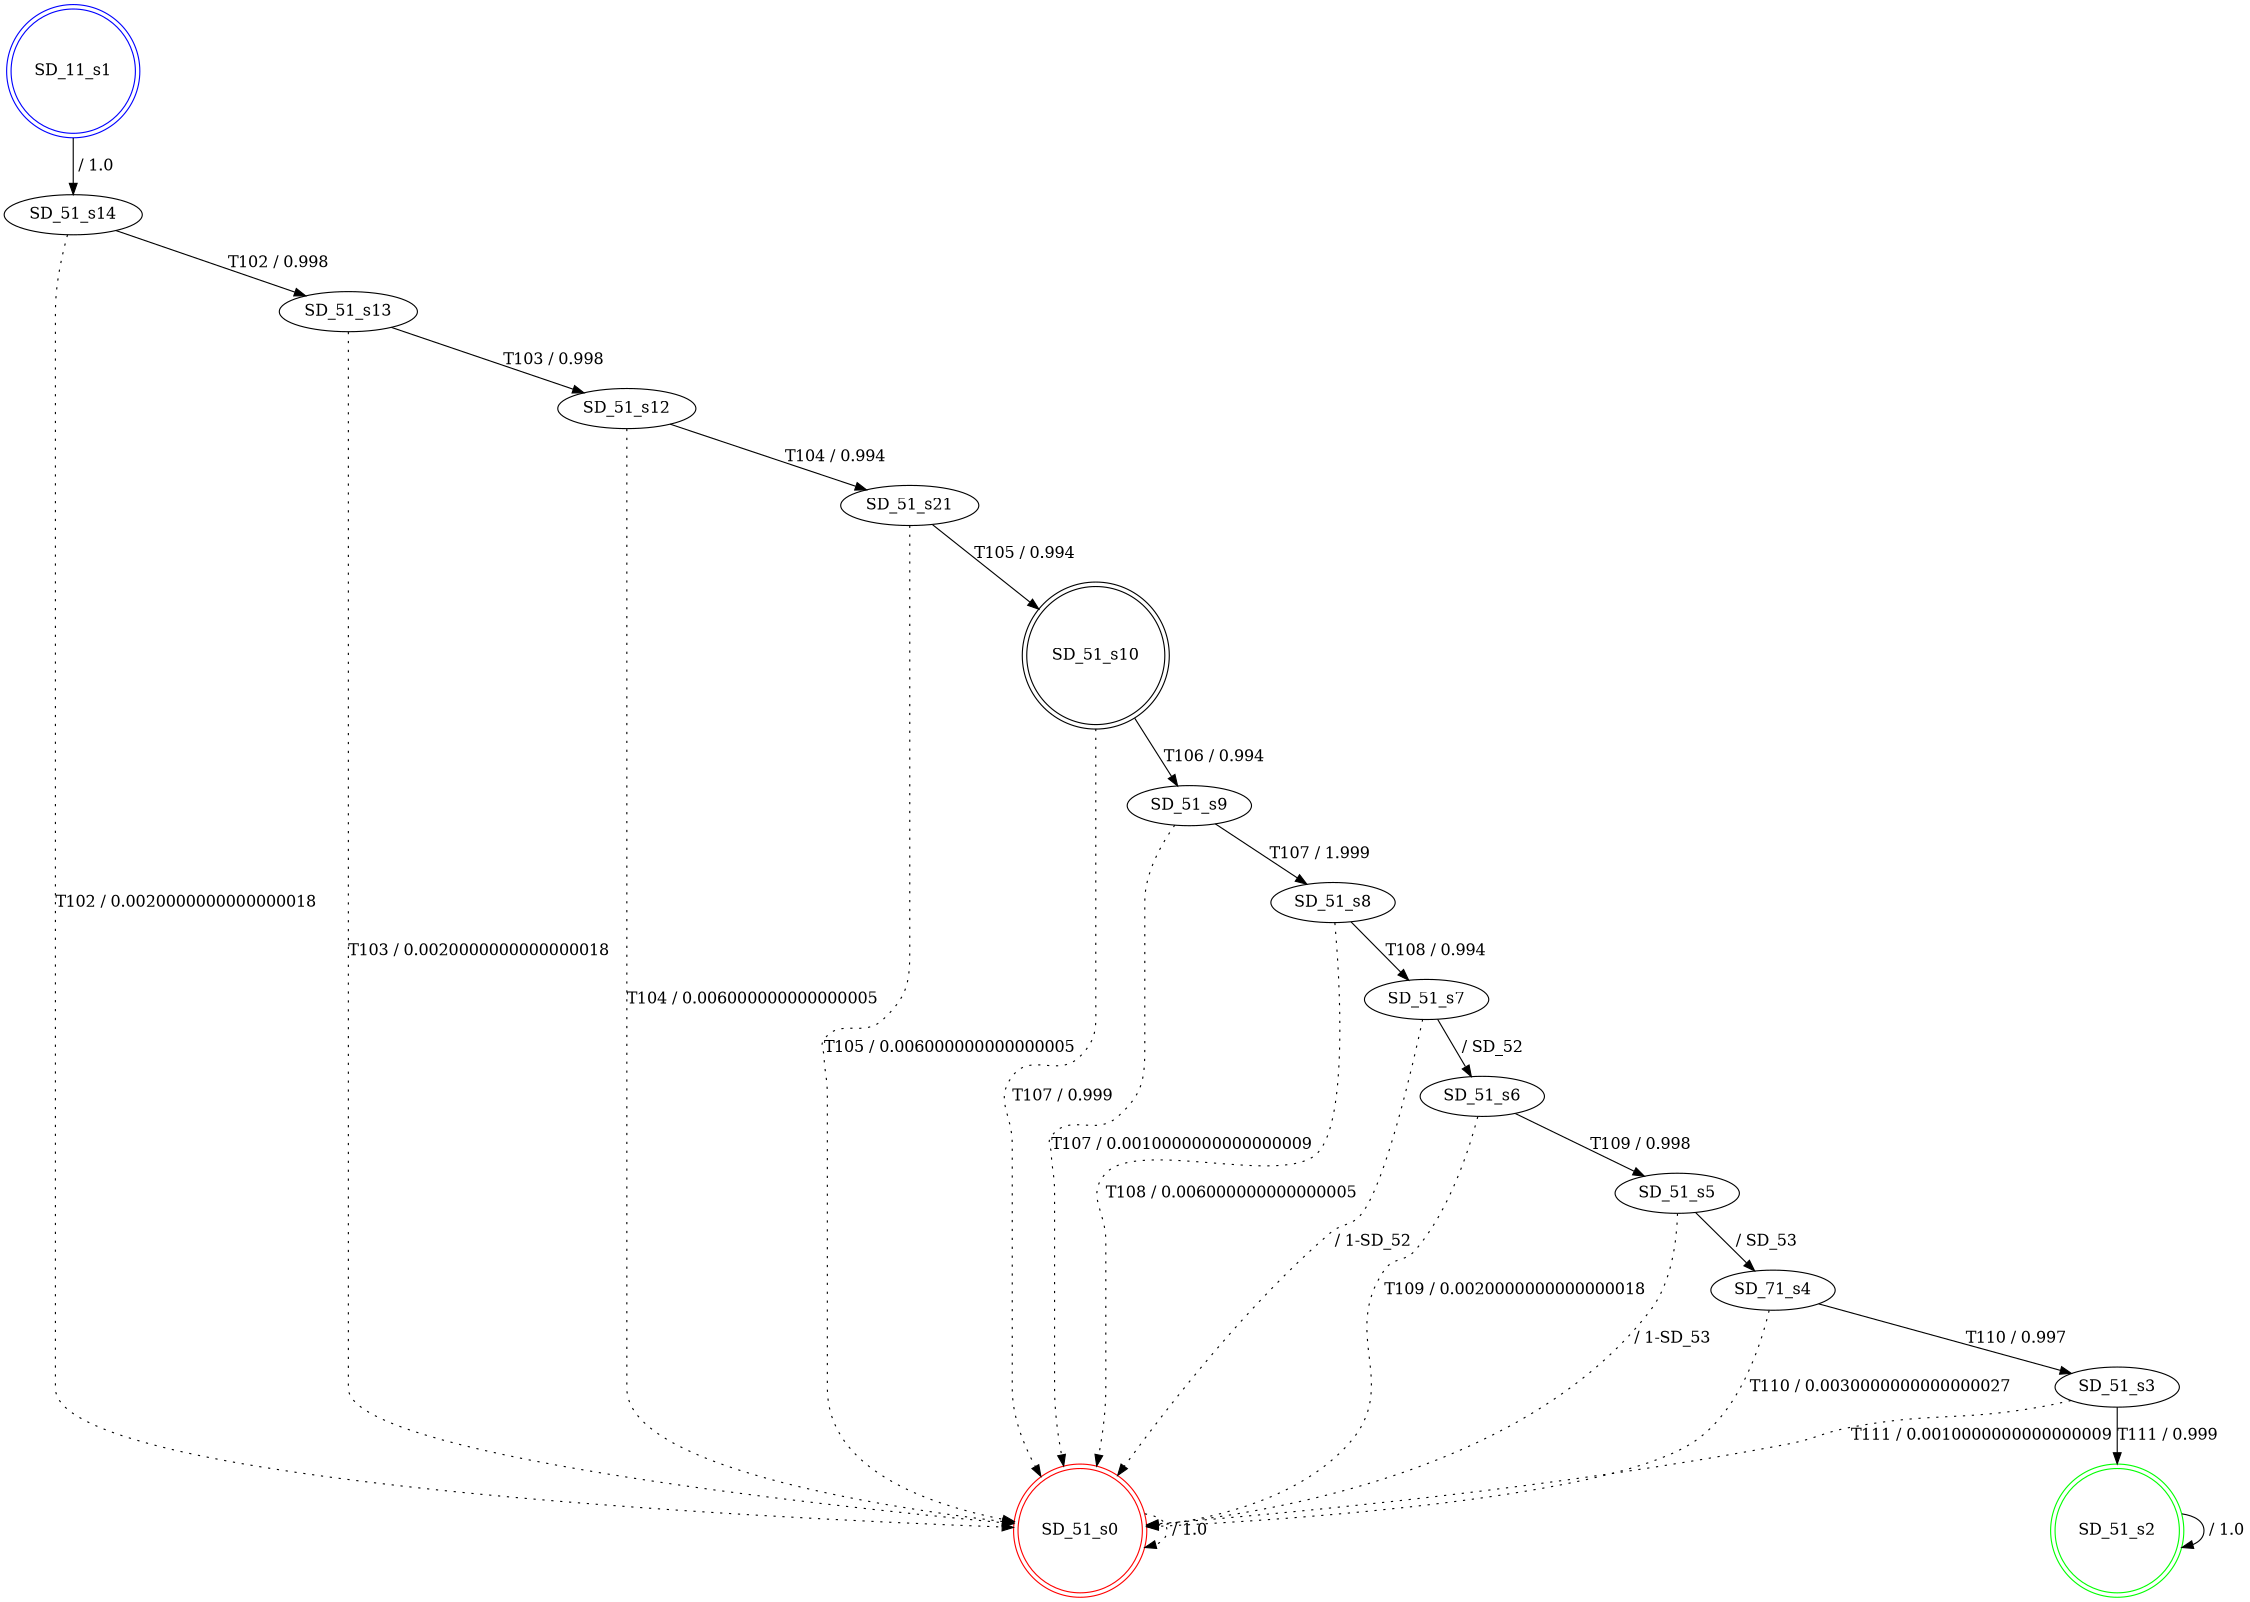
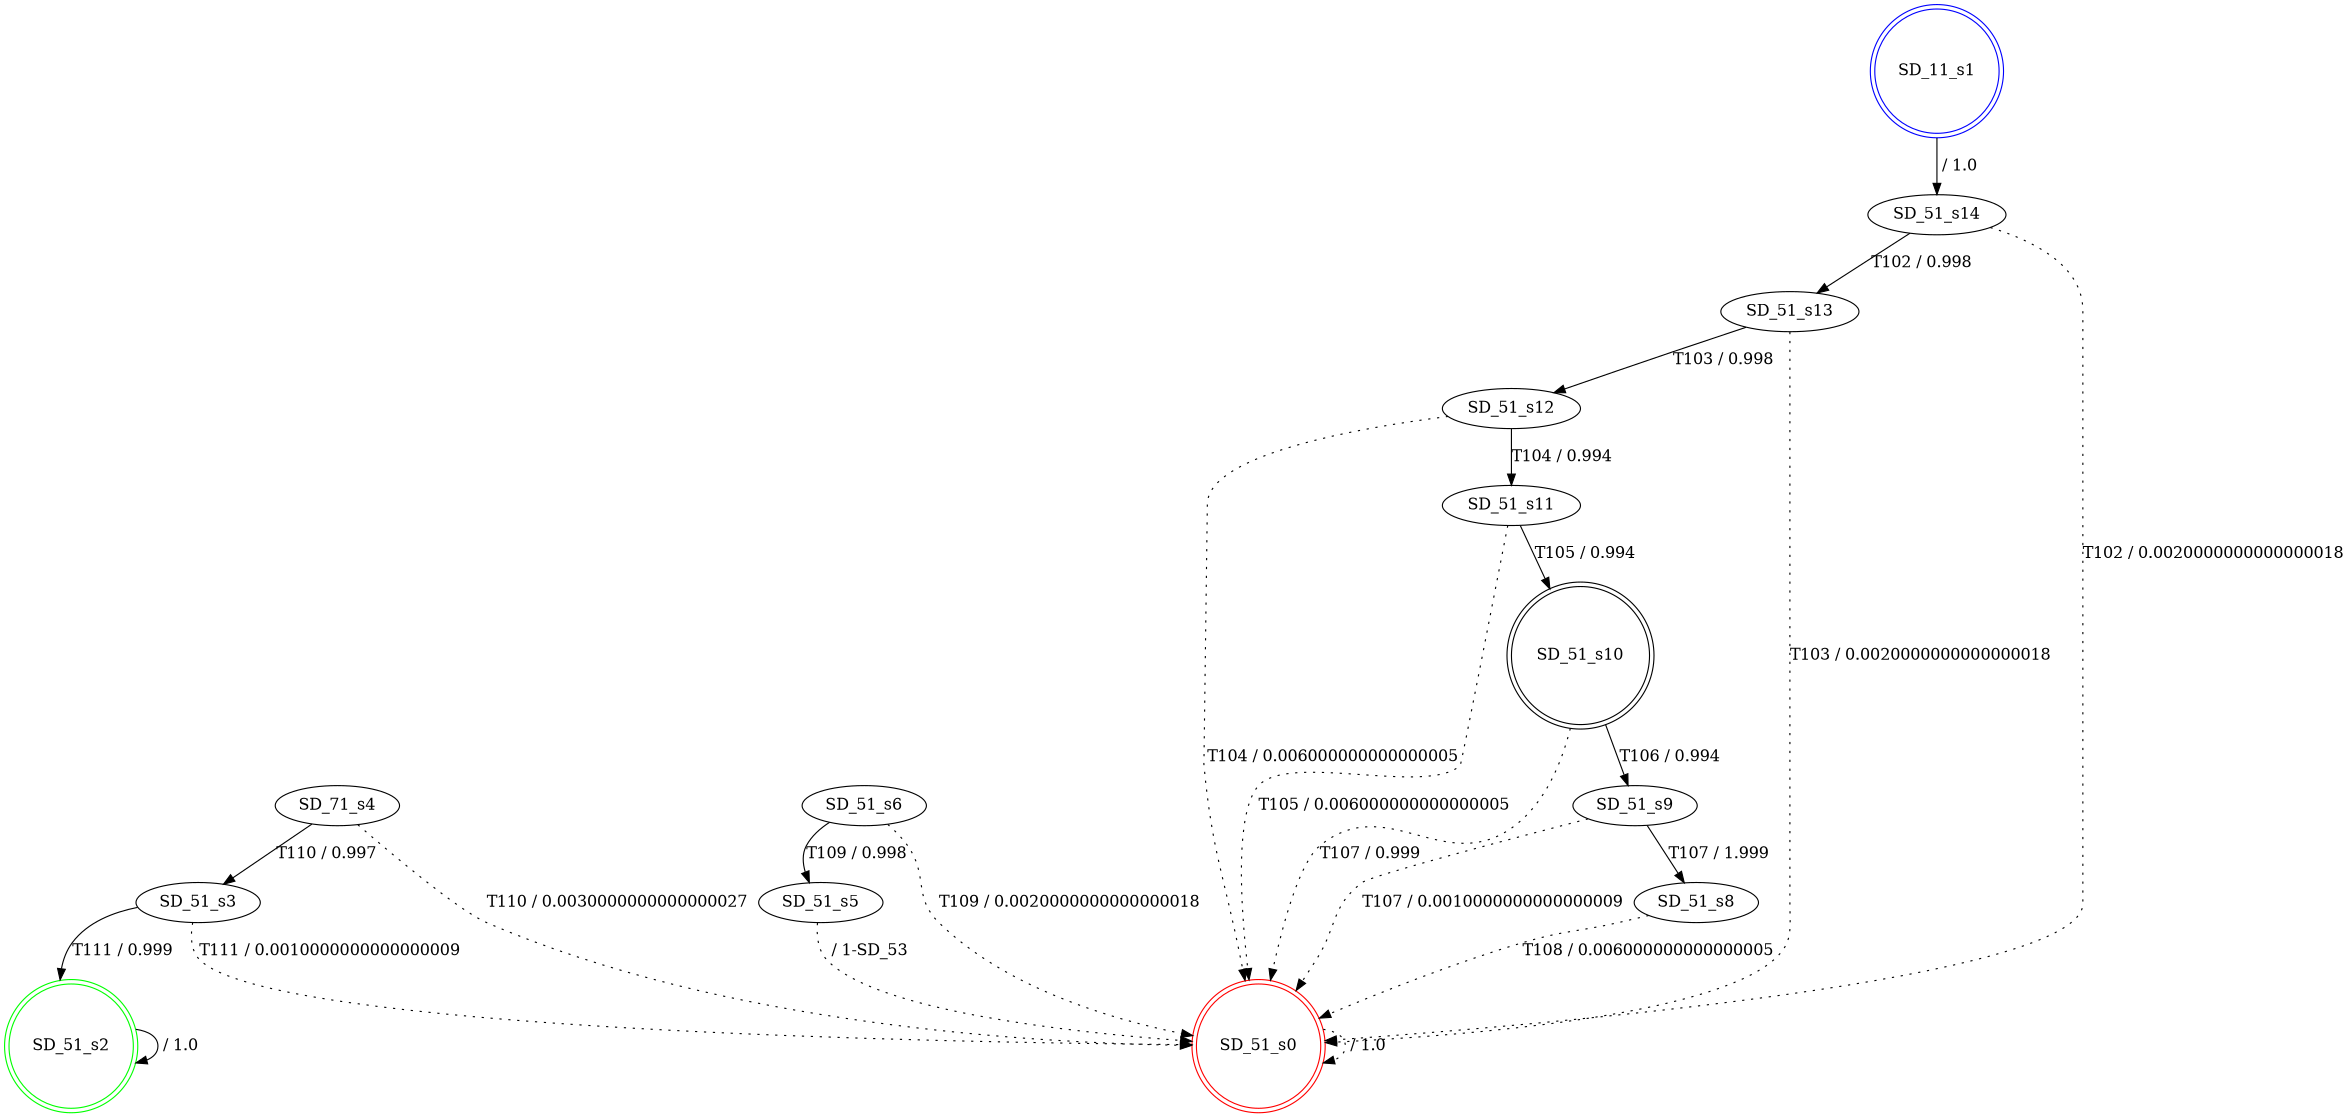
(910, 506) -> (1511, 505)
(1427, 1000) -> none
(1721, 1238) -> none
